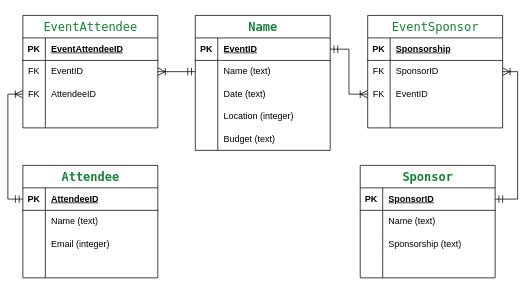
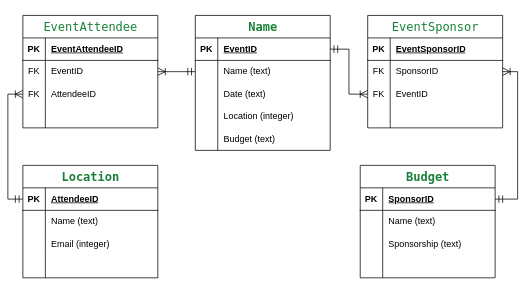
(423, 49) -> (432, 49)
(91, 177) -> (91, 177)
(428, 177) -> (428, 177)
